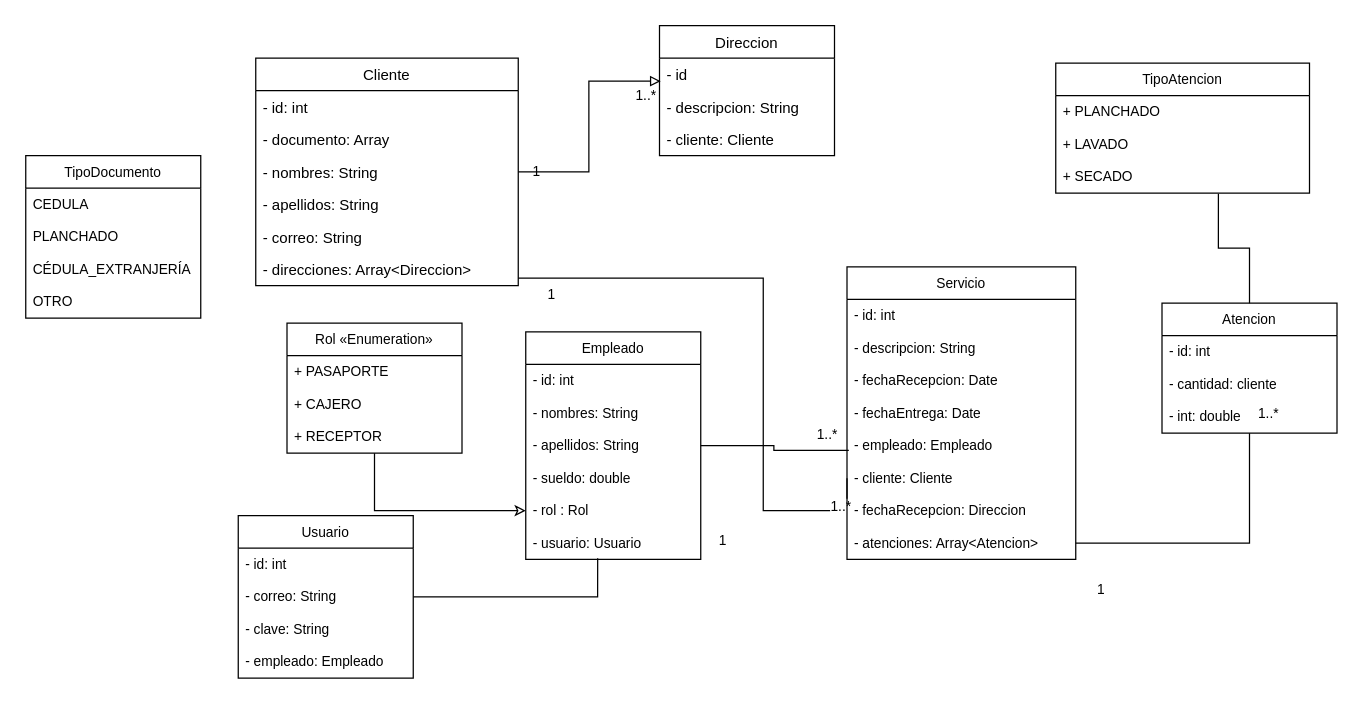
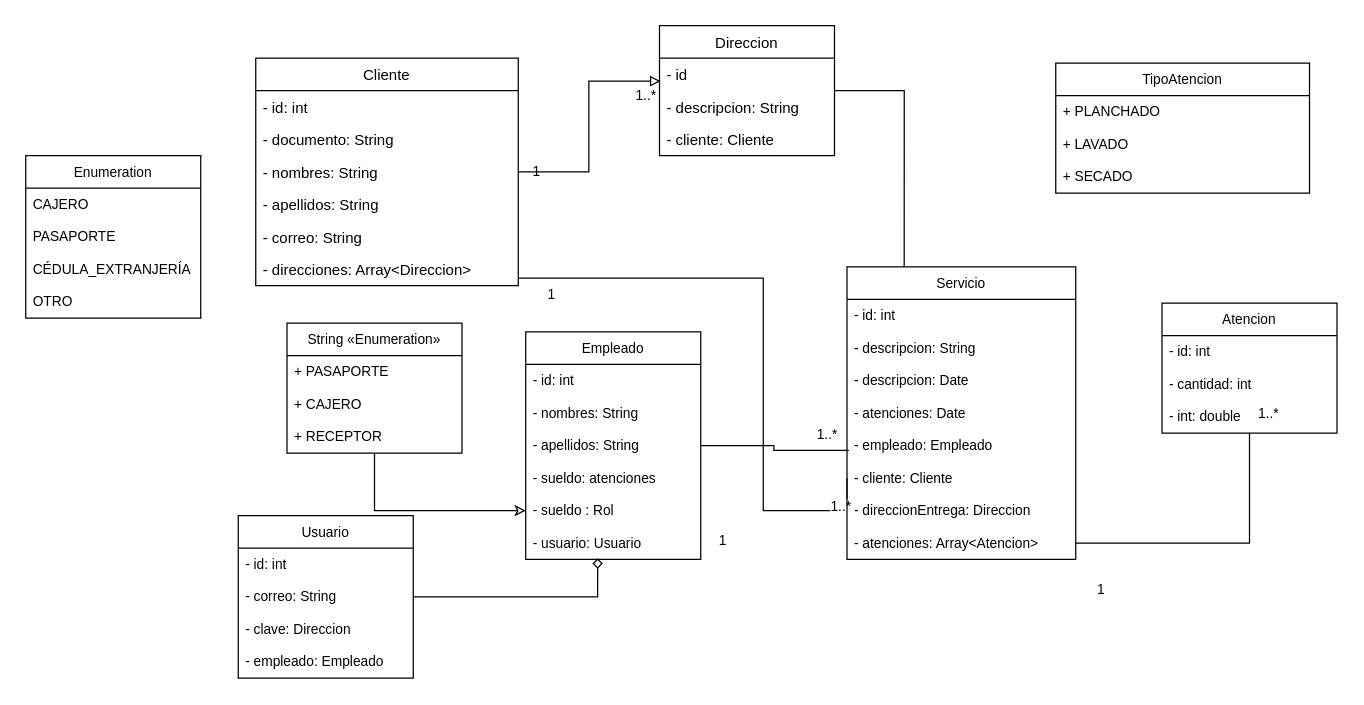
(332, 140) -> (335, 140)
none -> (904, 143)
(113, 172) -> (113, 172)
(56, 204) -> (56, 204)
(67, 237) -> (67, 237)
(1233, 248) -> none
(374, 340) -> (374, 340)
(931, 380) -> (918, 380)
(1231, 384) -> (1218, 384)
(925, 413) -> (916, 413)
(585, 478) -> (601, 478)
(564, 510) -> (576, 510)
(947, 510) -> (953, 510)
(598, 564) -> (598, 569)
(294, 629) -> (304, 629)
